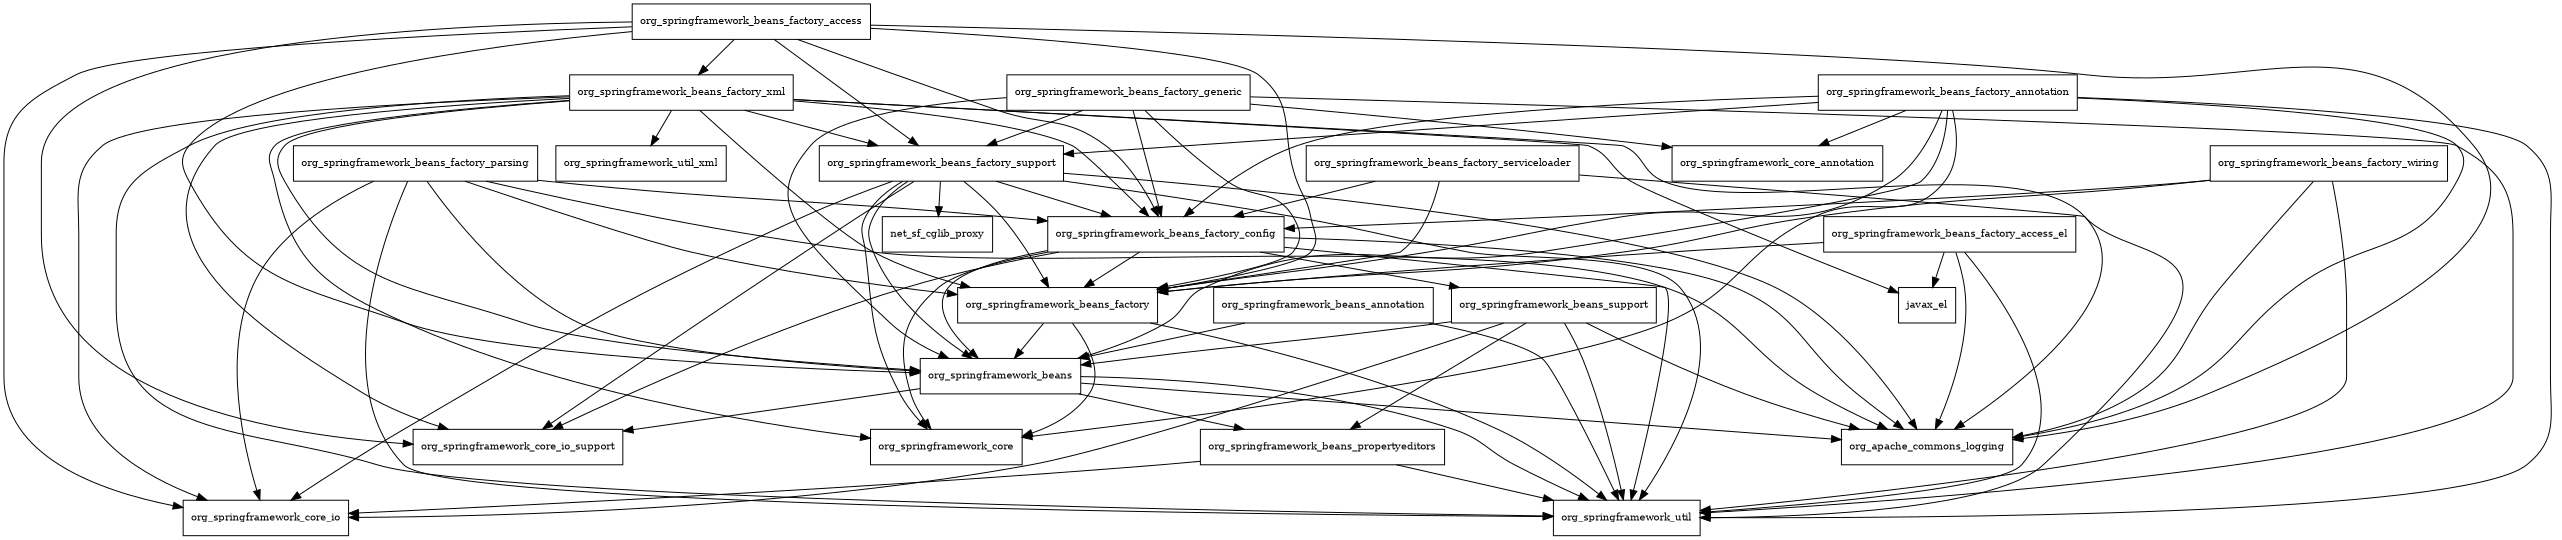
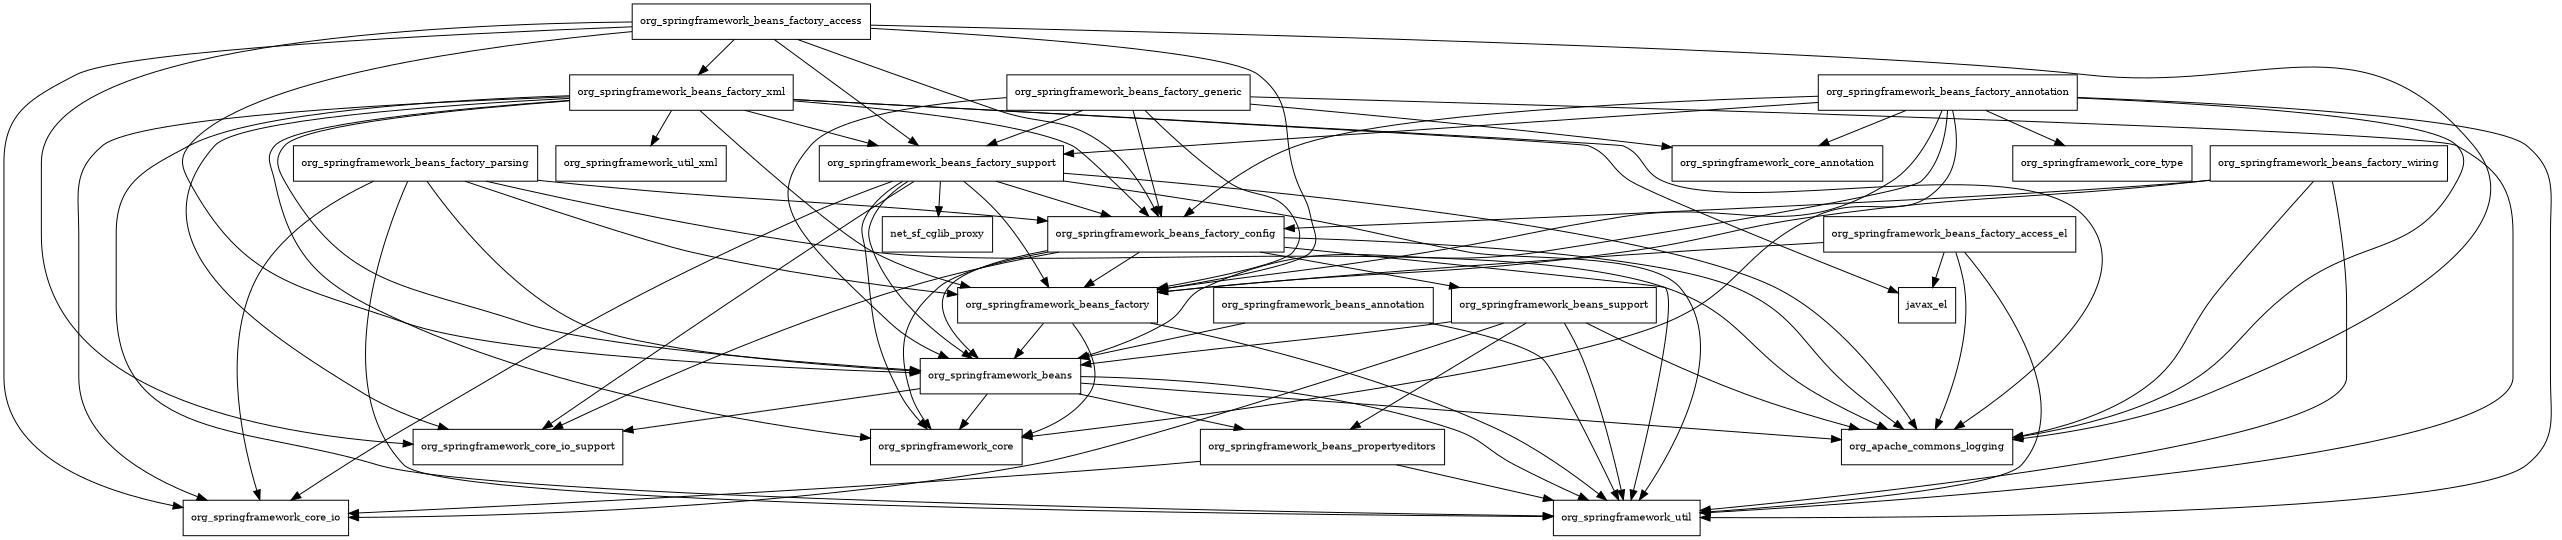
(1443, 163) -> none
none -> (2102, 163)
none -> (976, 408)
